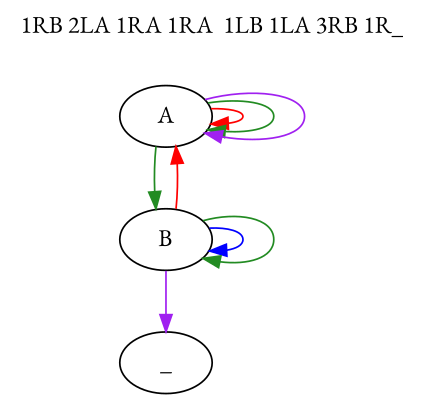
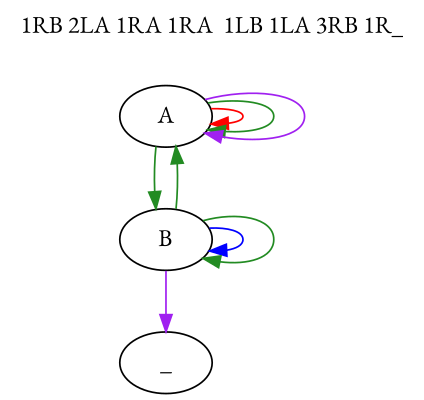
(177, 186) -> (177, 186)
